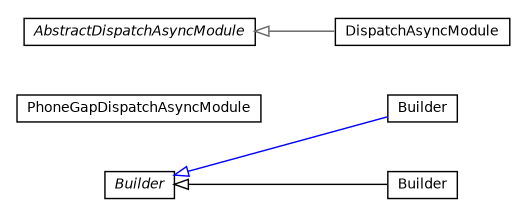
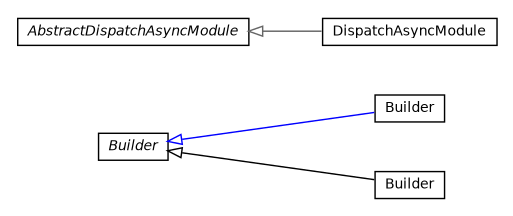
(139, 108) -> none
